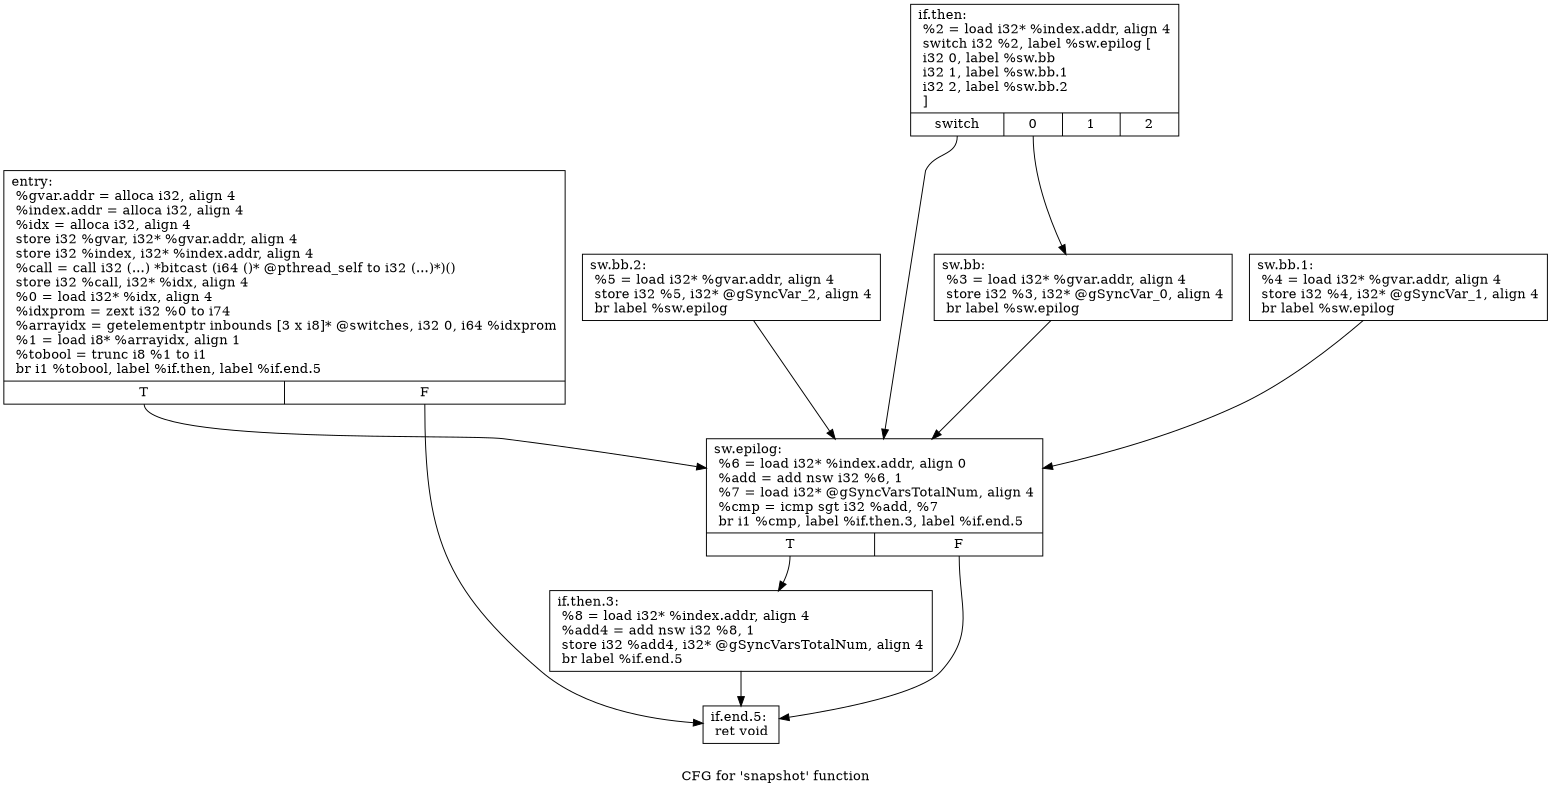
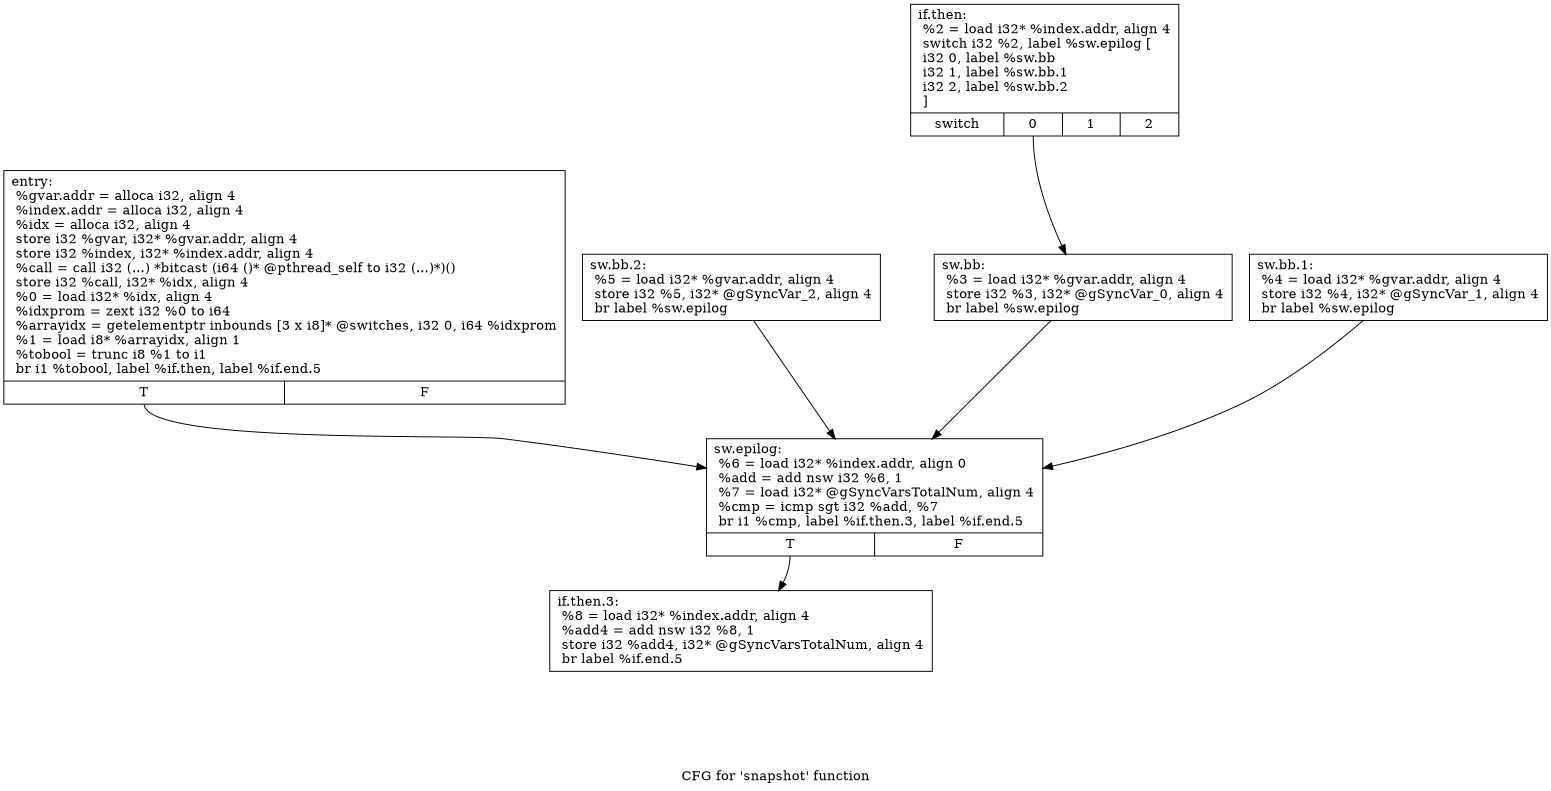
(909, 276) -> none
(122, 311) -> (122, 311)
(741, 725) -> none
